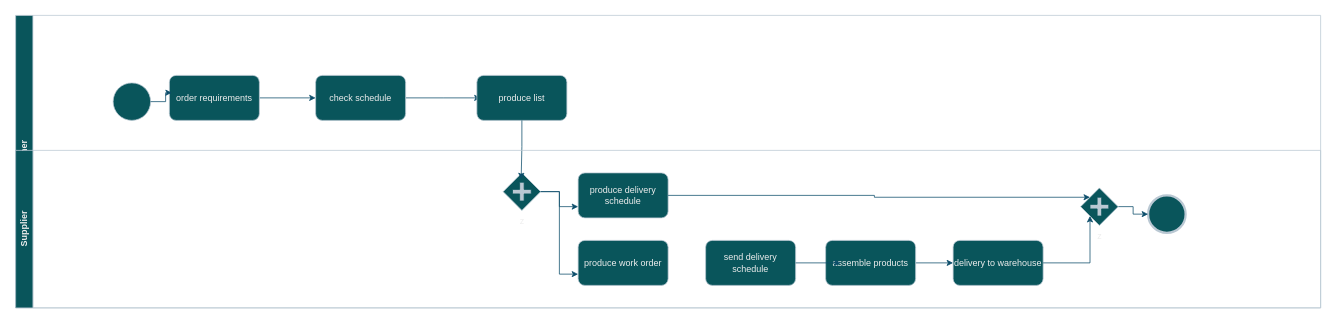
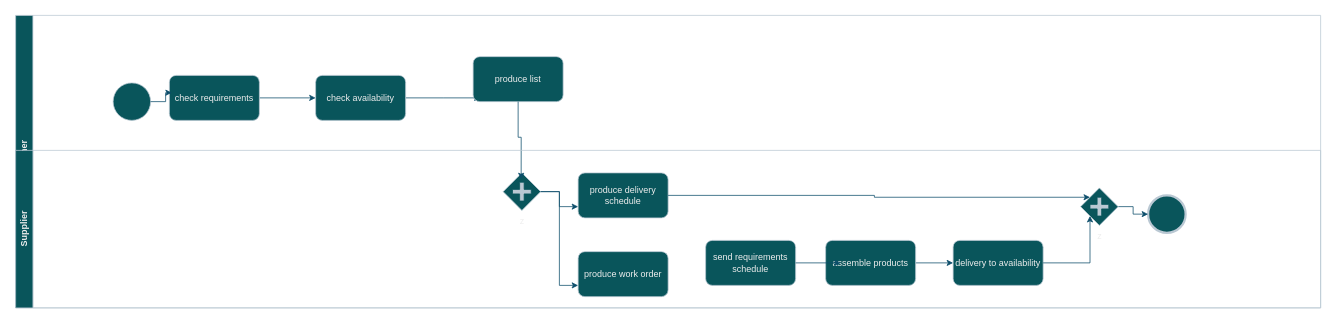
(214, 98) -> (214, 98)
(360, 98) -> (360, 98)
(522, 98) -> (518, 79)
(623, 263) -> (623, 274)
(750, 263) -> (750, 263)
(998, 263) -> (998, 263)
